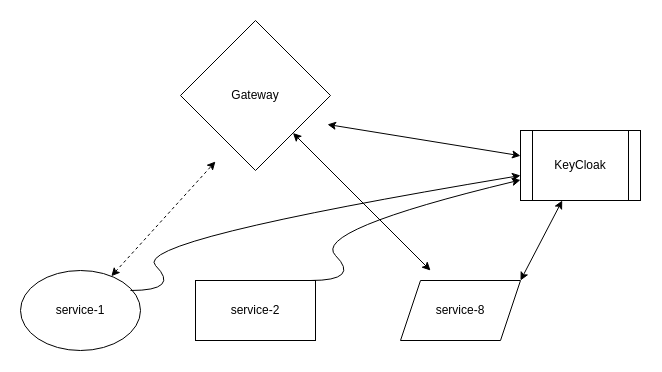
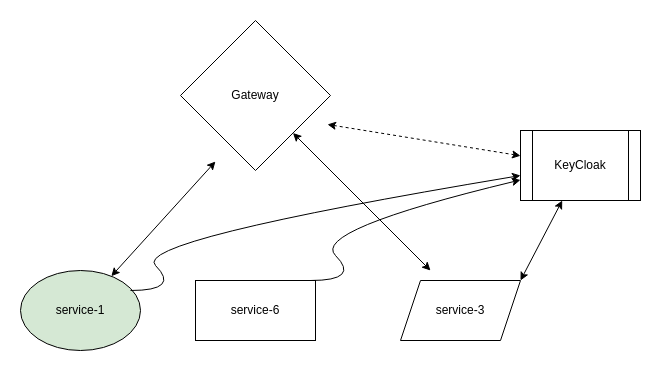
(423, 140) -> (423, 140)
(163, 220) -> (163, 220)
(81, 311) -> (81, 311)
(256, 311) -> (256, 311)
(461, 311) -> (461, 311)
